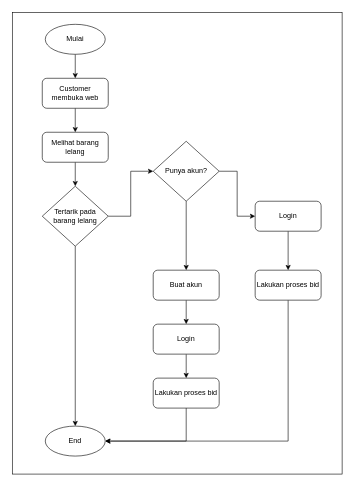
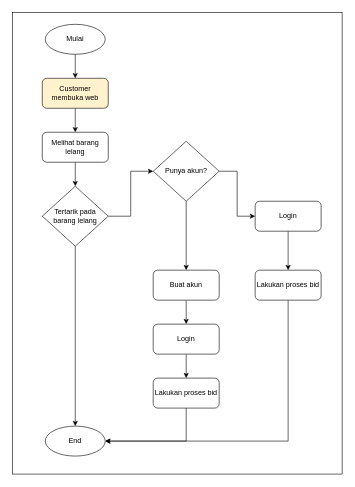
(75, 93) -> (75, 93)
